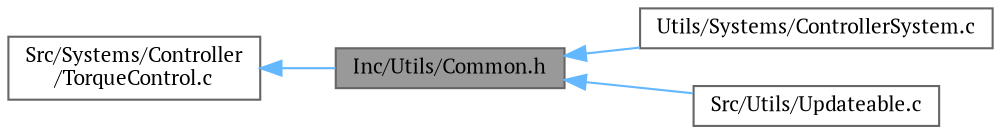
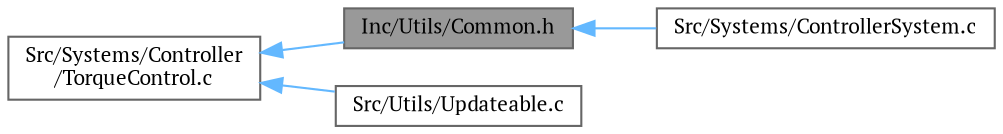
(816, 28) -> (826, 28)
(640, 88) -> (309, 89)
